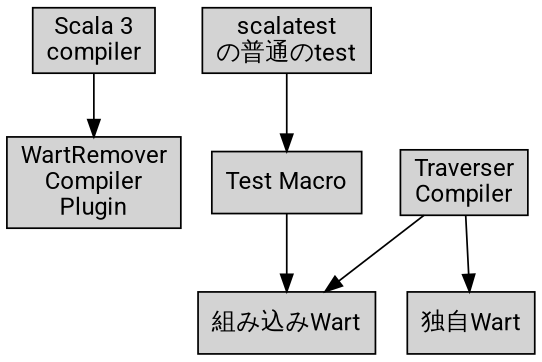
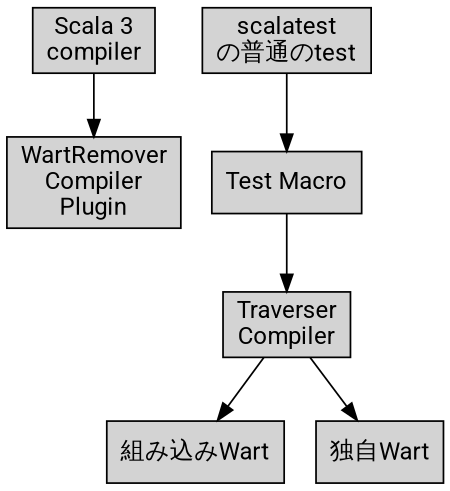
(287, 244) -> (287, 244)
